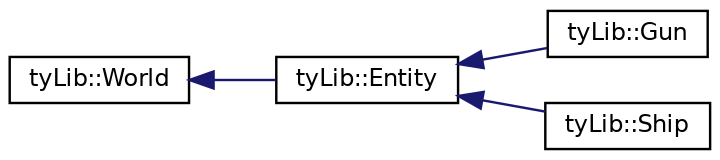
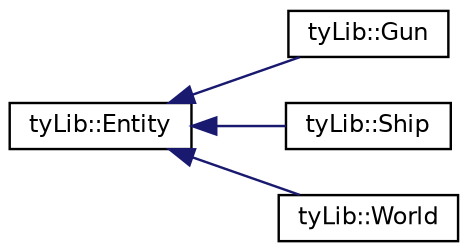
(245, 80) -> (246, 176)
